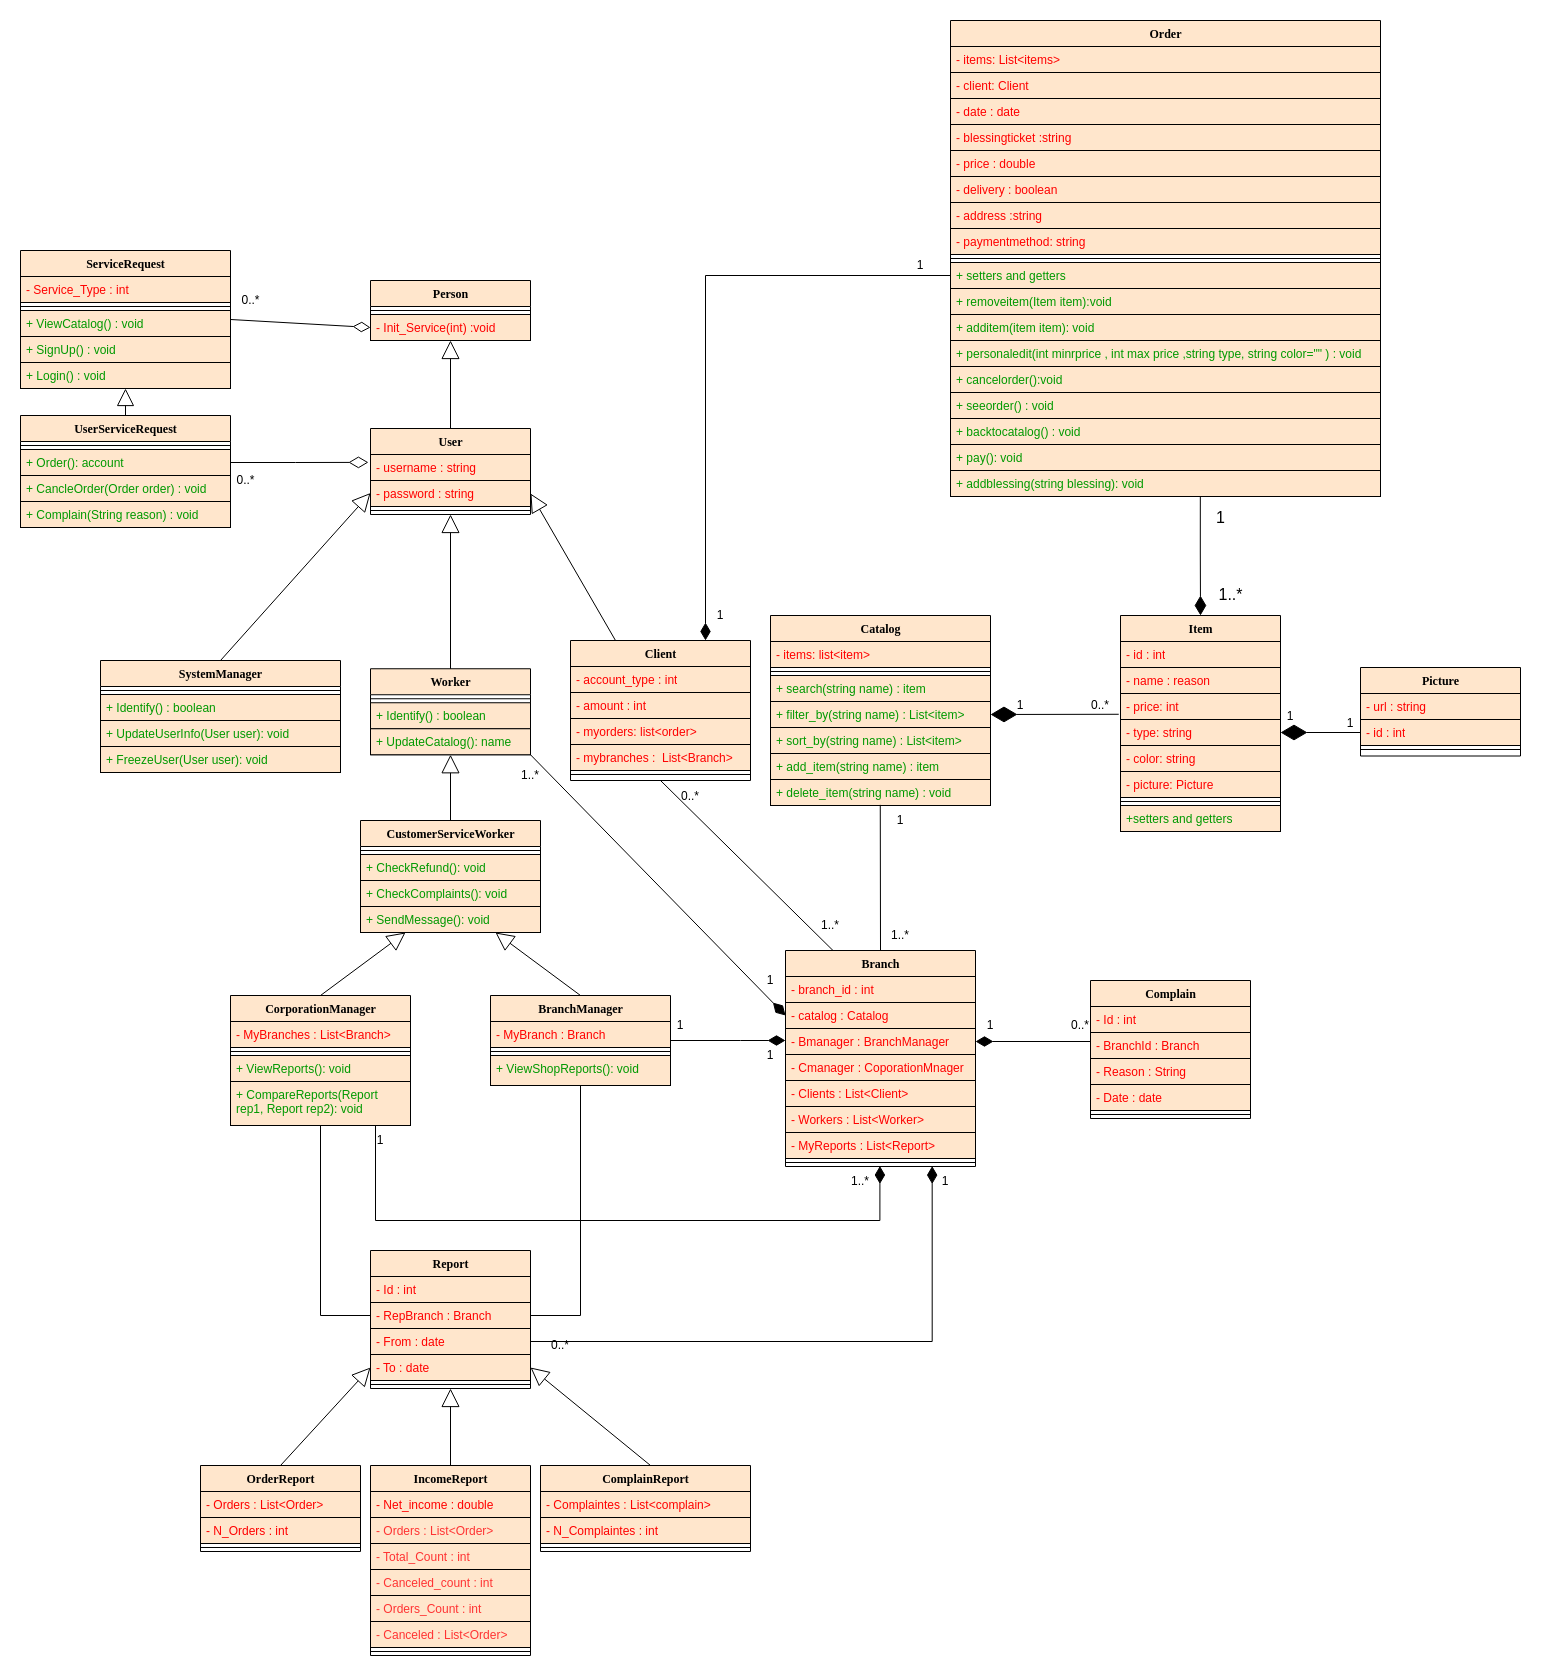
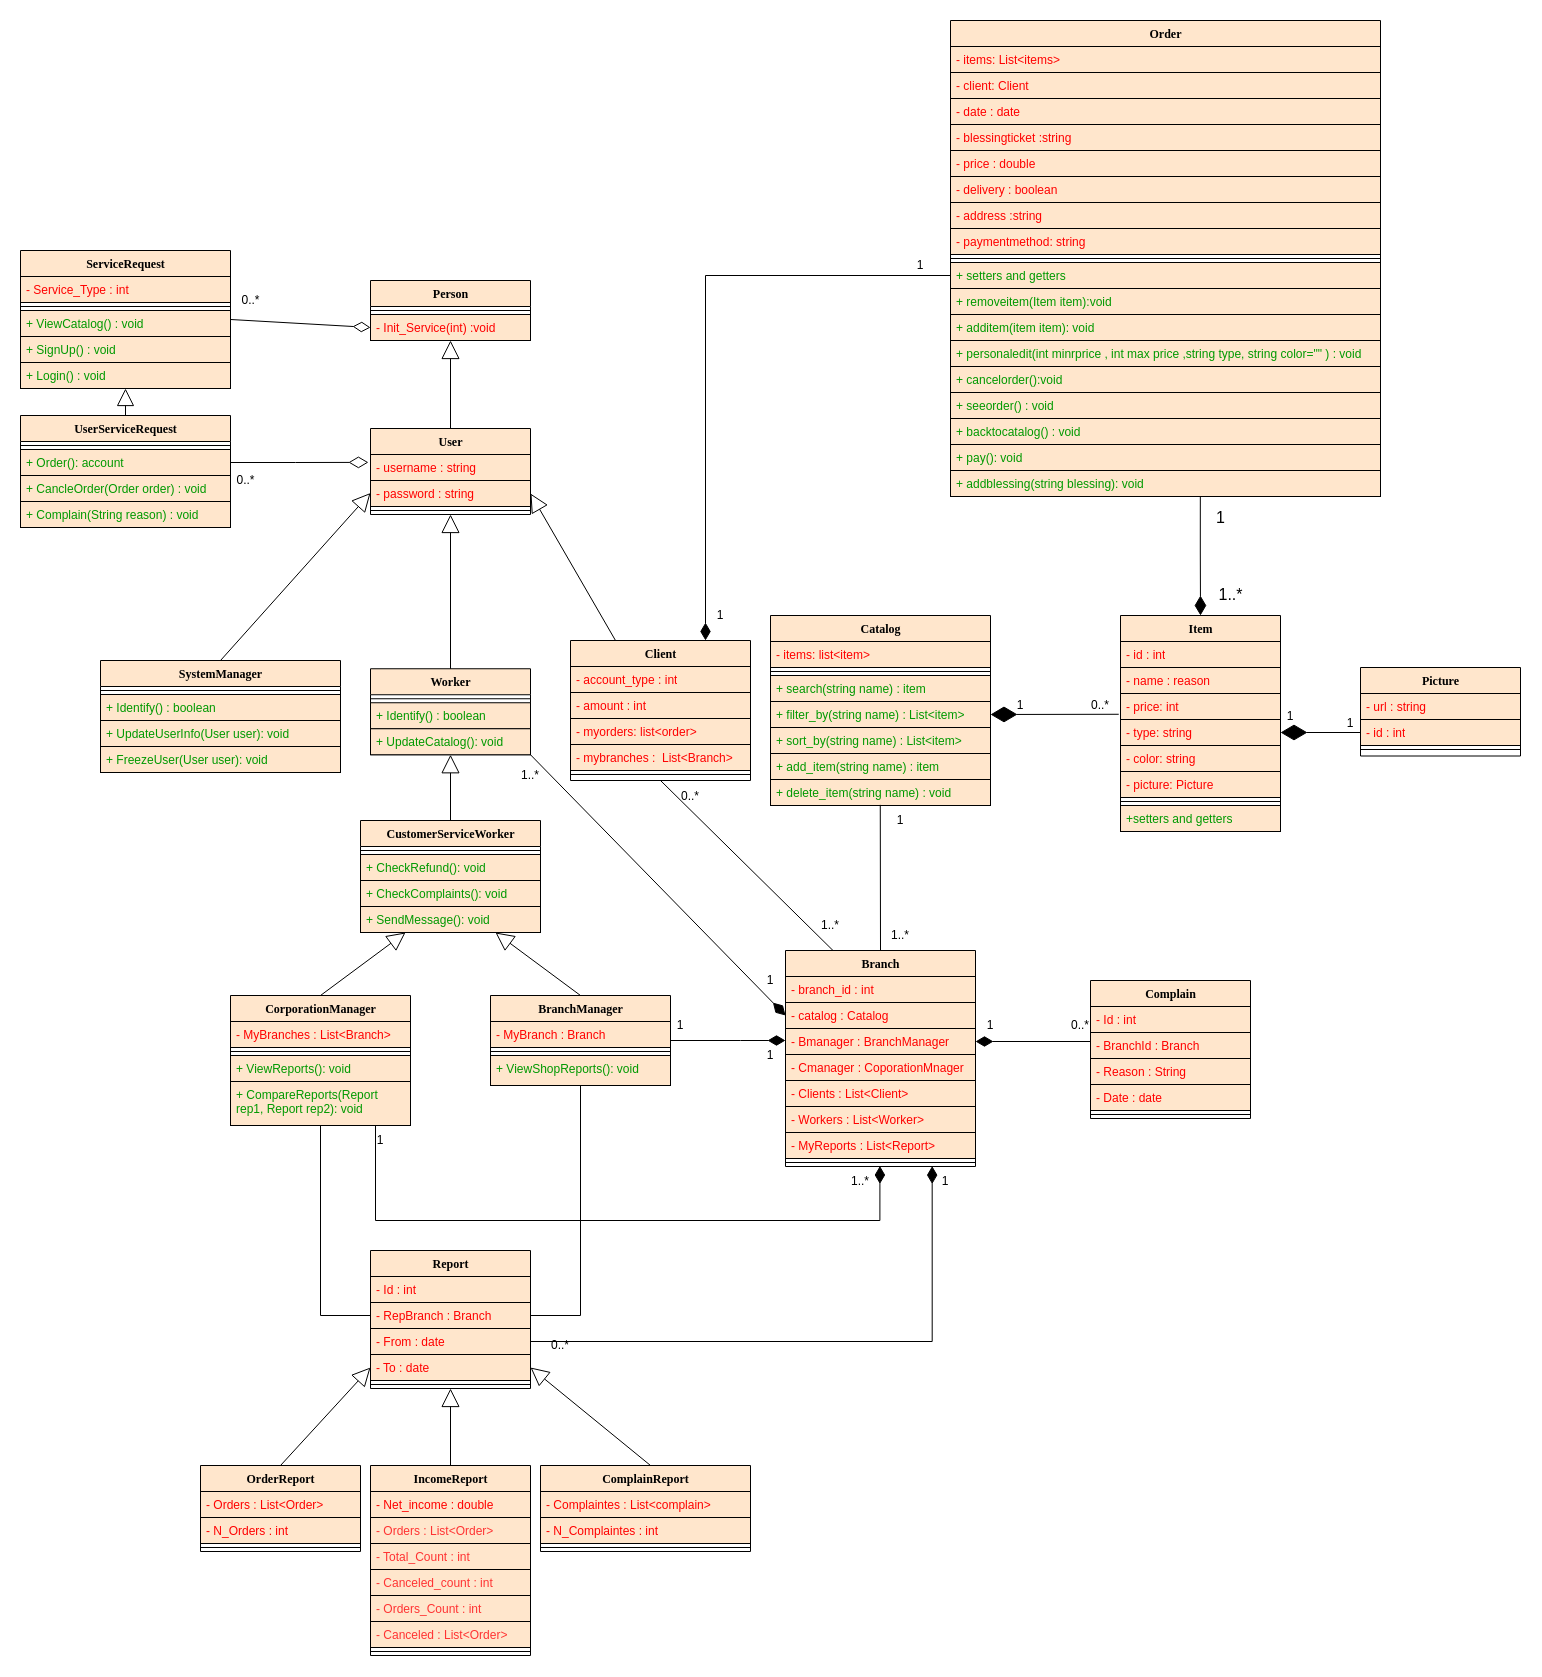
(448, 743) -> (446, 743)
